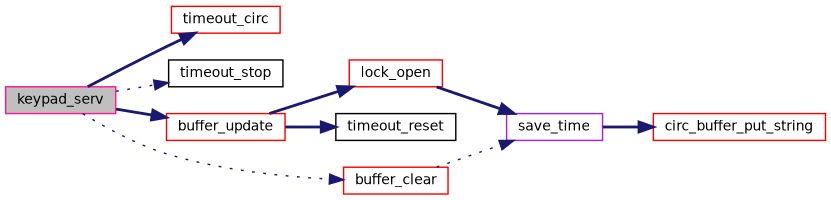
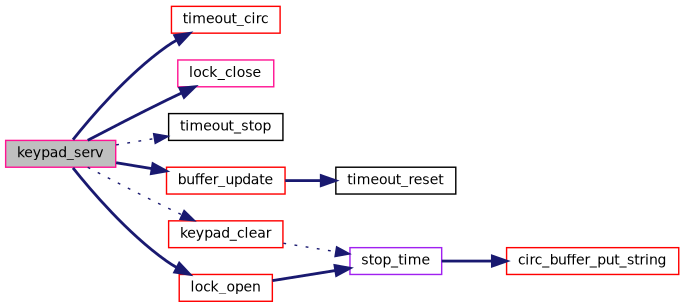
none -> (226, 73)
(304, 102) -> (121, 222)
(555, 127) -> (396, 261)
(396, 181) -> (226, 234)
